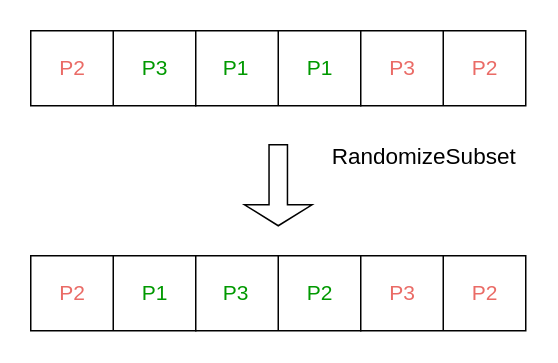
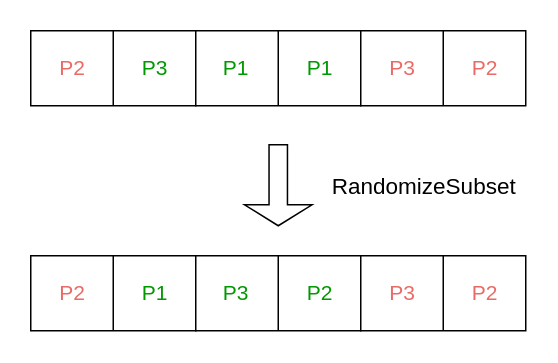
(423, 155) -> (423, 185)
